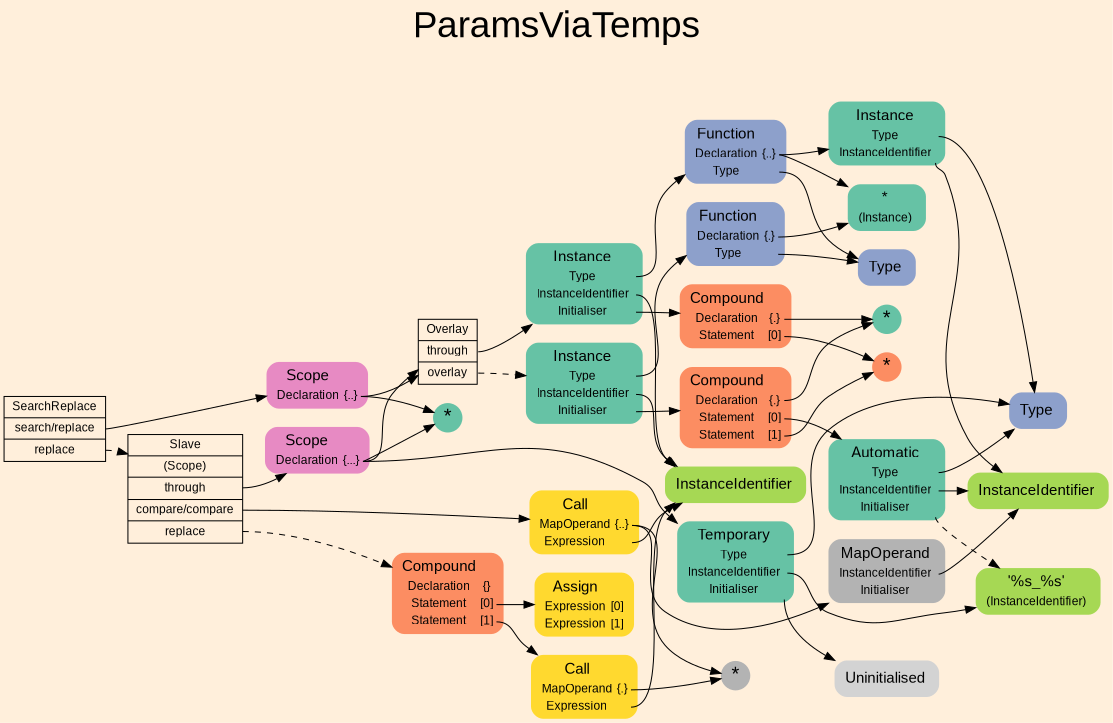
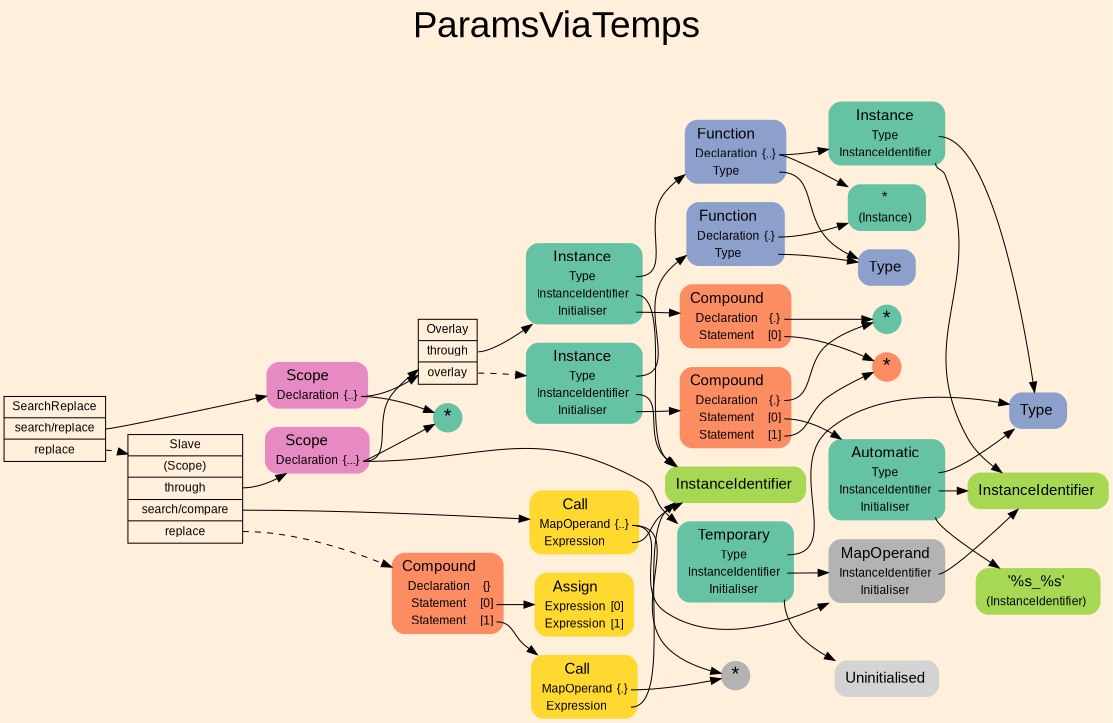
(185, 510) -> (185, 510)
(961, 542) -> (961, 542)
(867, 622) -> (803, 573)
